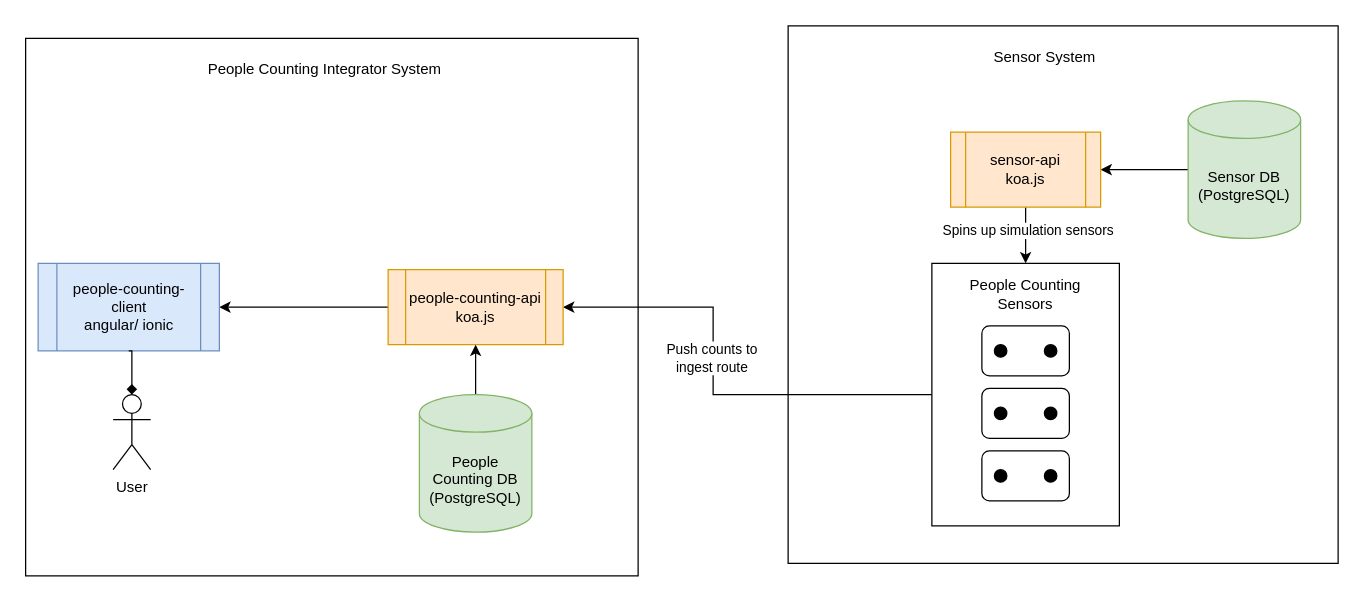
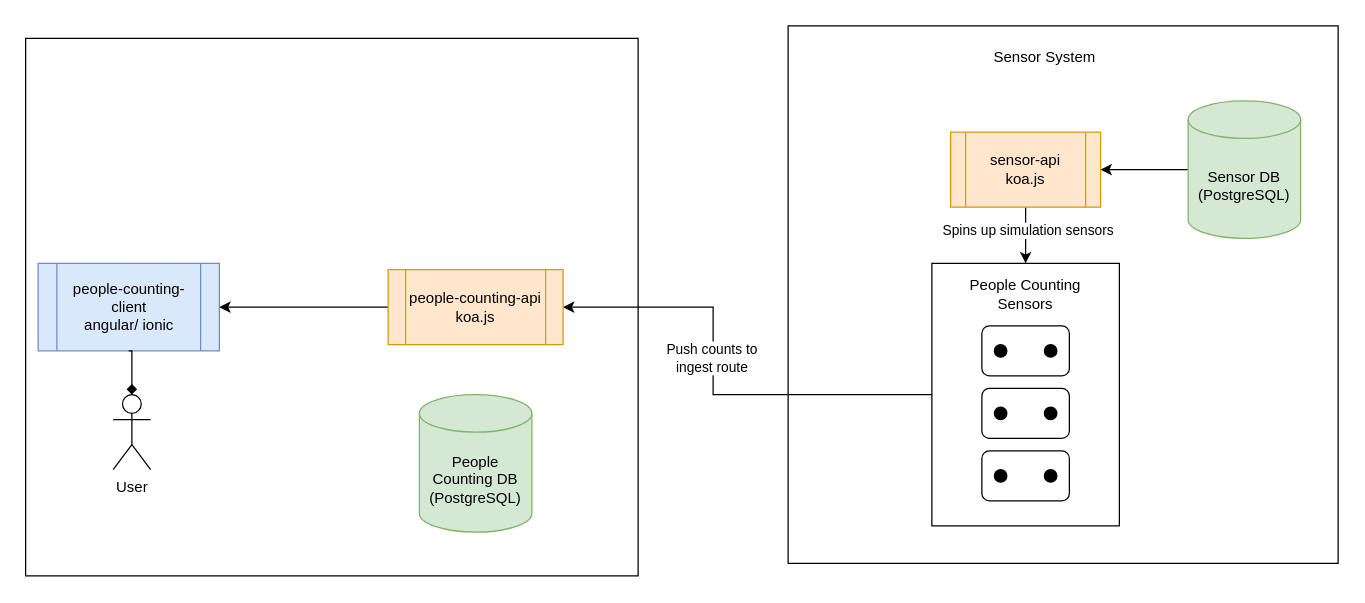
(324, 69) -> none
(476, 373) -> none
